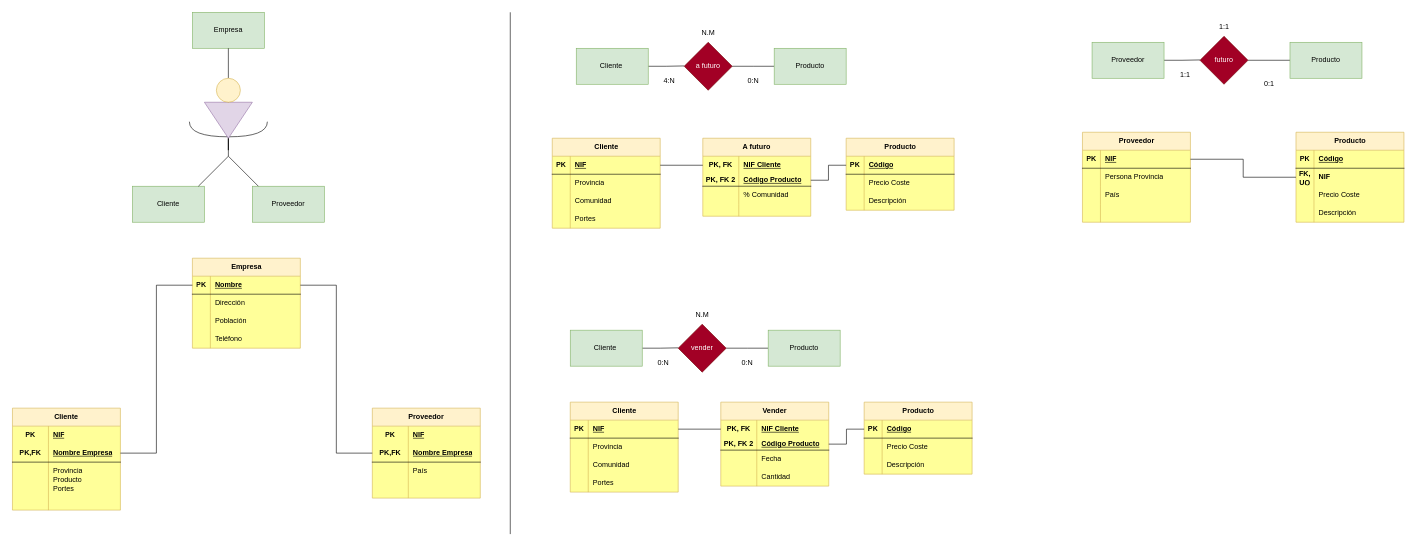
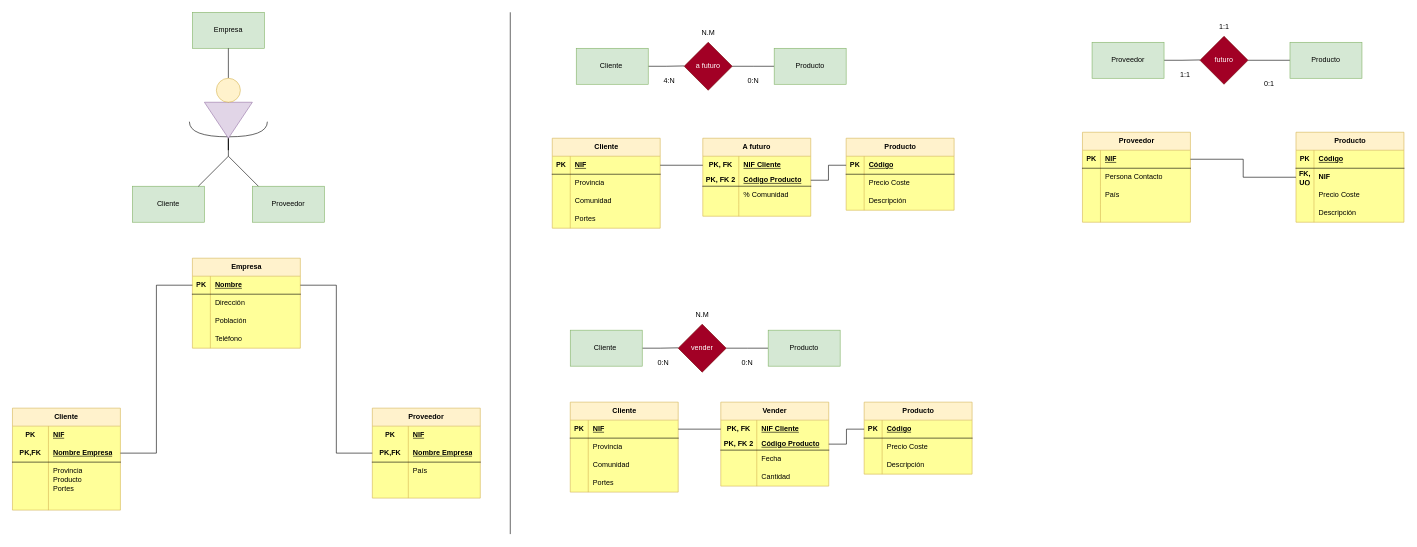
(1137, 177) -> (1137, 177)
